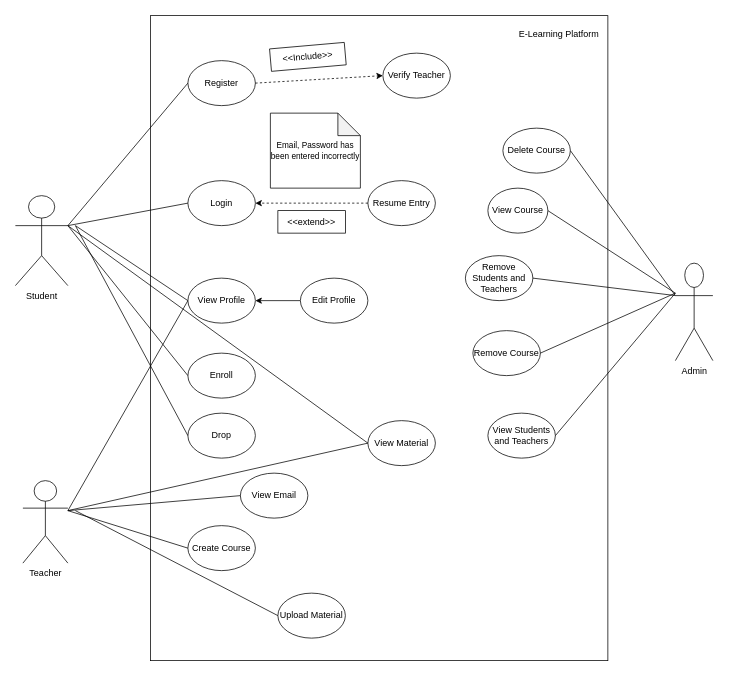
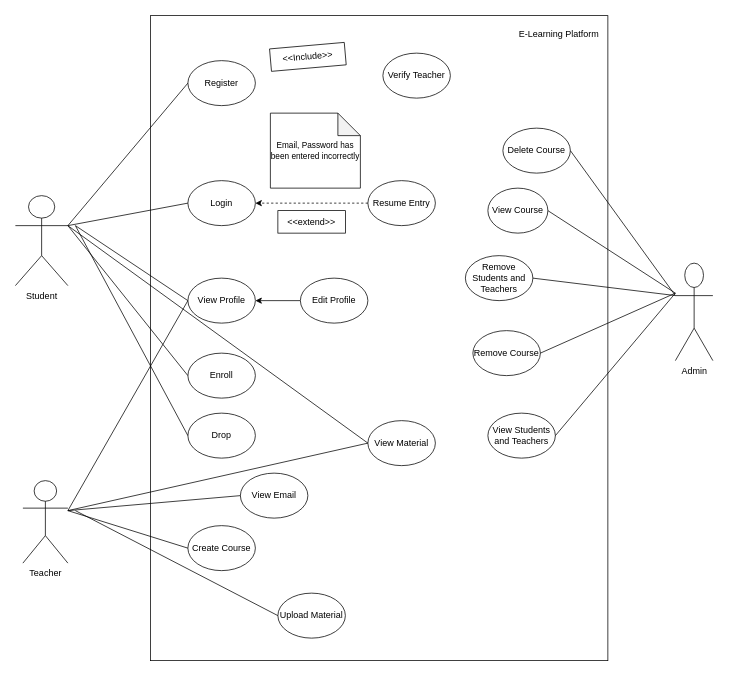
(345, 78) -> none
